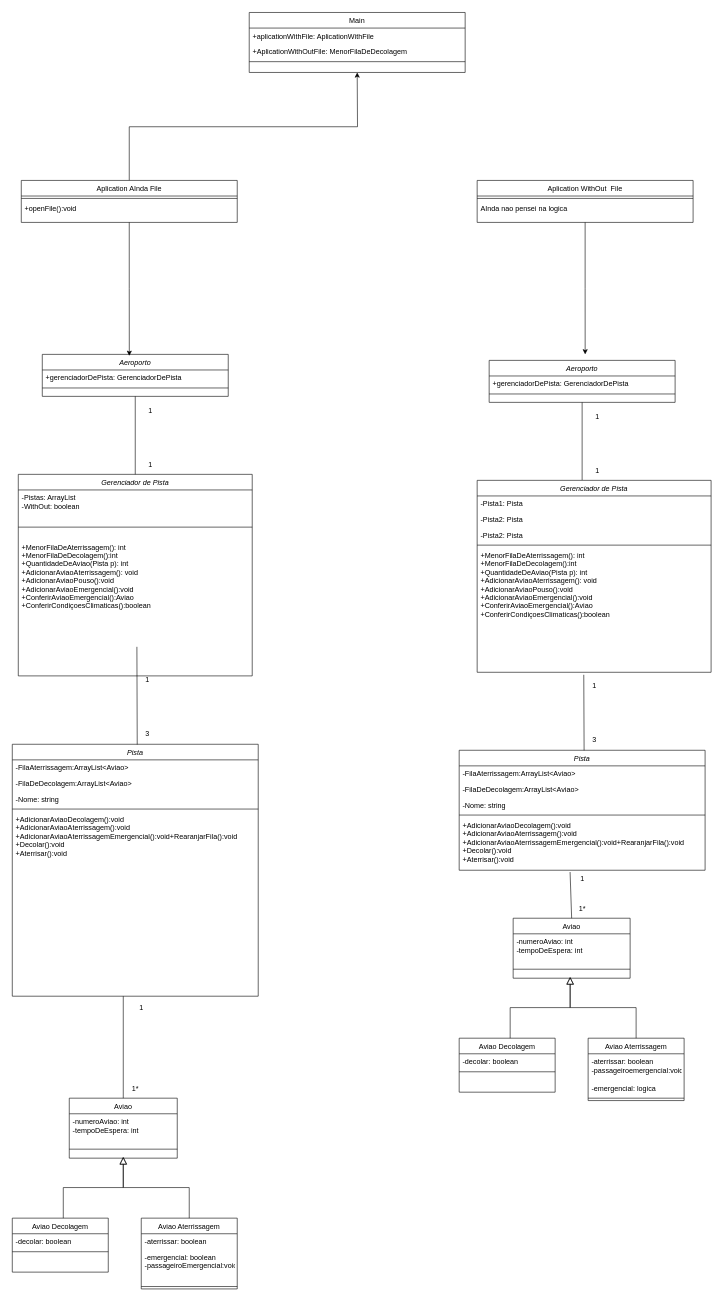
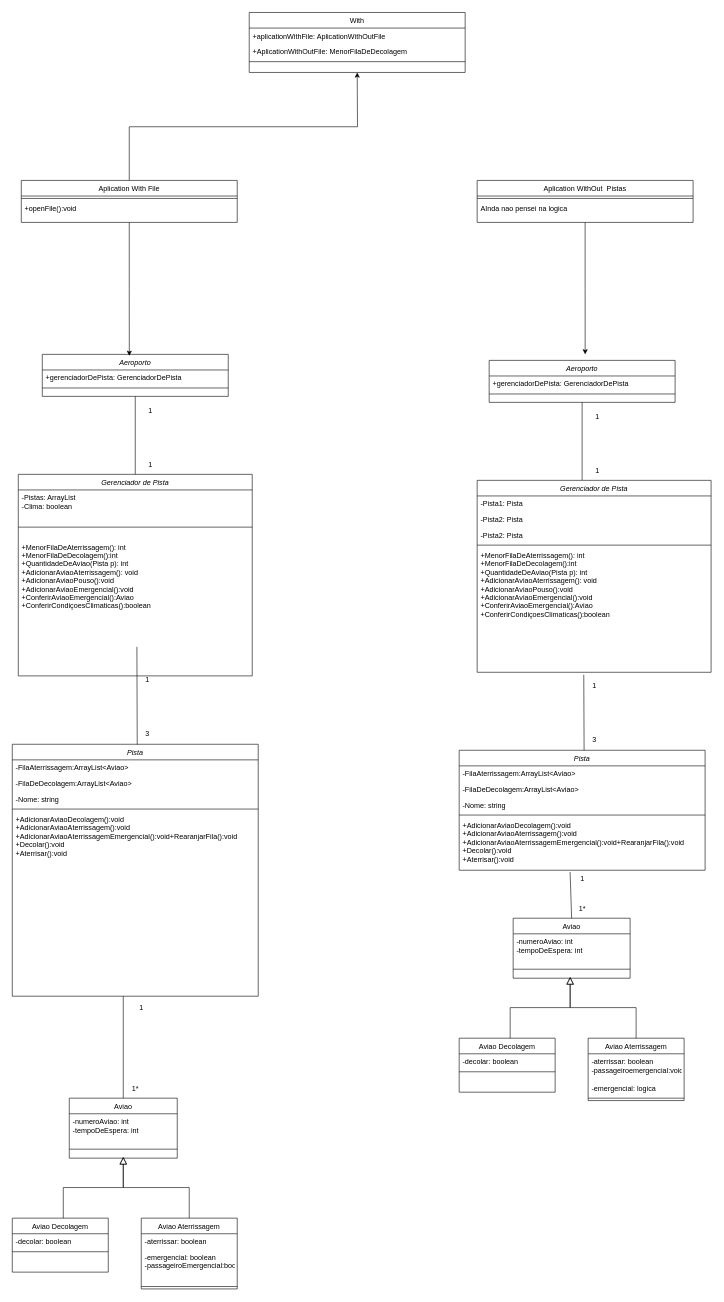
(357, 20) -> (357, 20)
(318, 36) -> (324, 36)
(129, 188) -> (129, 188)
(585, 188) -> (585, 188)
(54, 498) -> (54, 498)
(182, 1258) -> (182, 1258)
